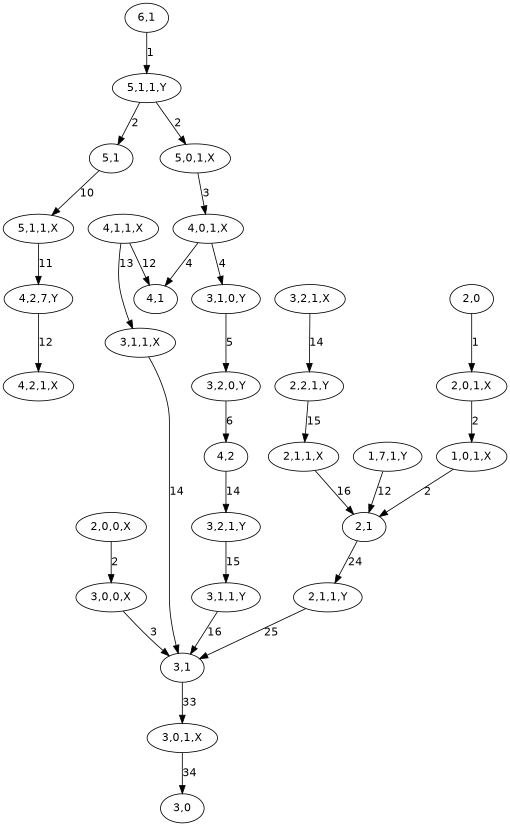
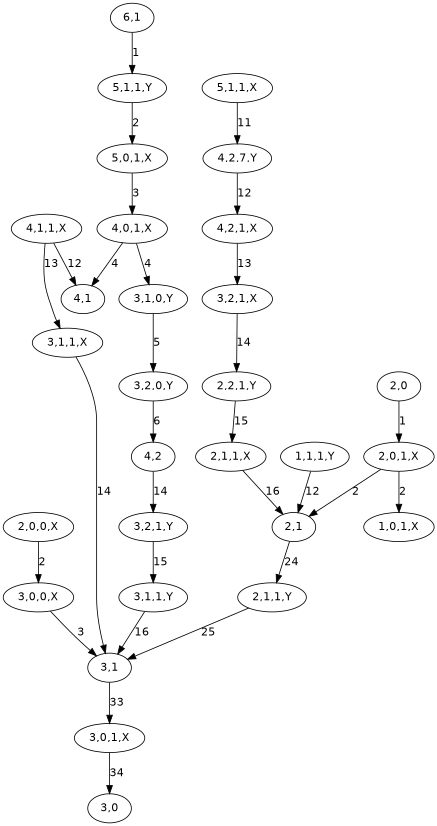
(111, 158) -> none
none -> (237, 260)
(388, 457) -> (315, 457)
(420, 491) -> (348, 491)
